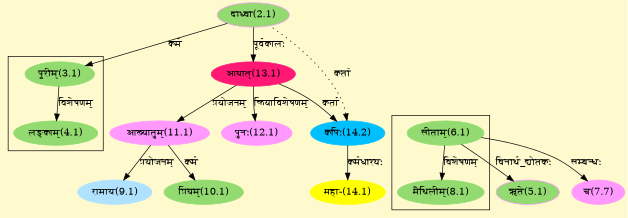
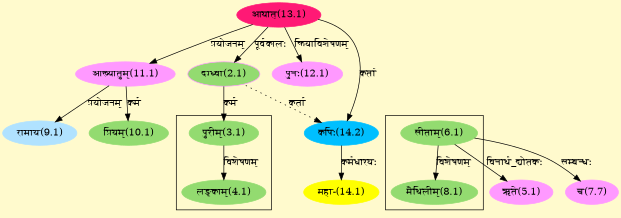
(253, 41) -> (254, 42)
(528, 192) -> (521, 192)
